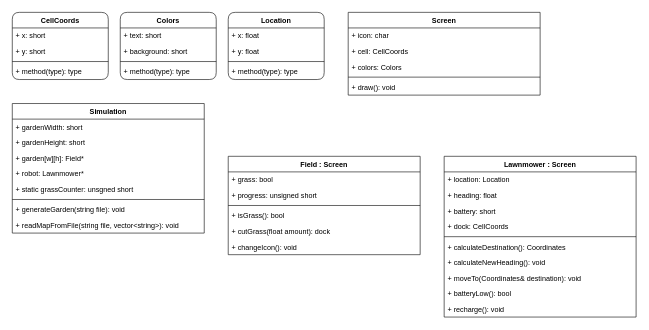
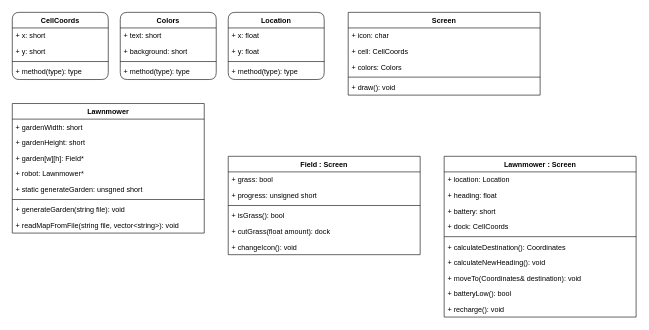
(108, 112) -> (108, 112)
(83, 190) -> (87, 190)
